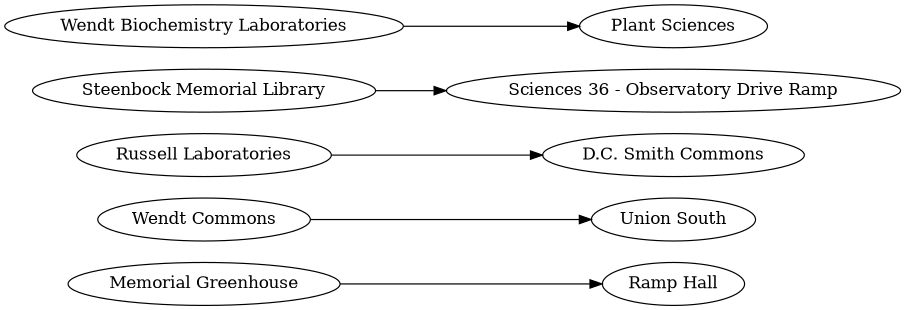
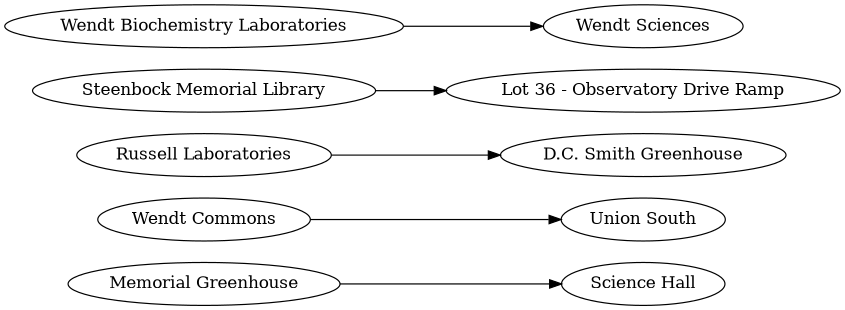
(673, 26) -> (643, 26)
(673, 91) -> (643, 91)
(673, 155) -> (643, 155)
(673, 284) -> (643, 284)
